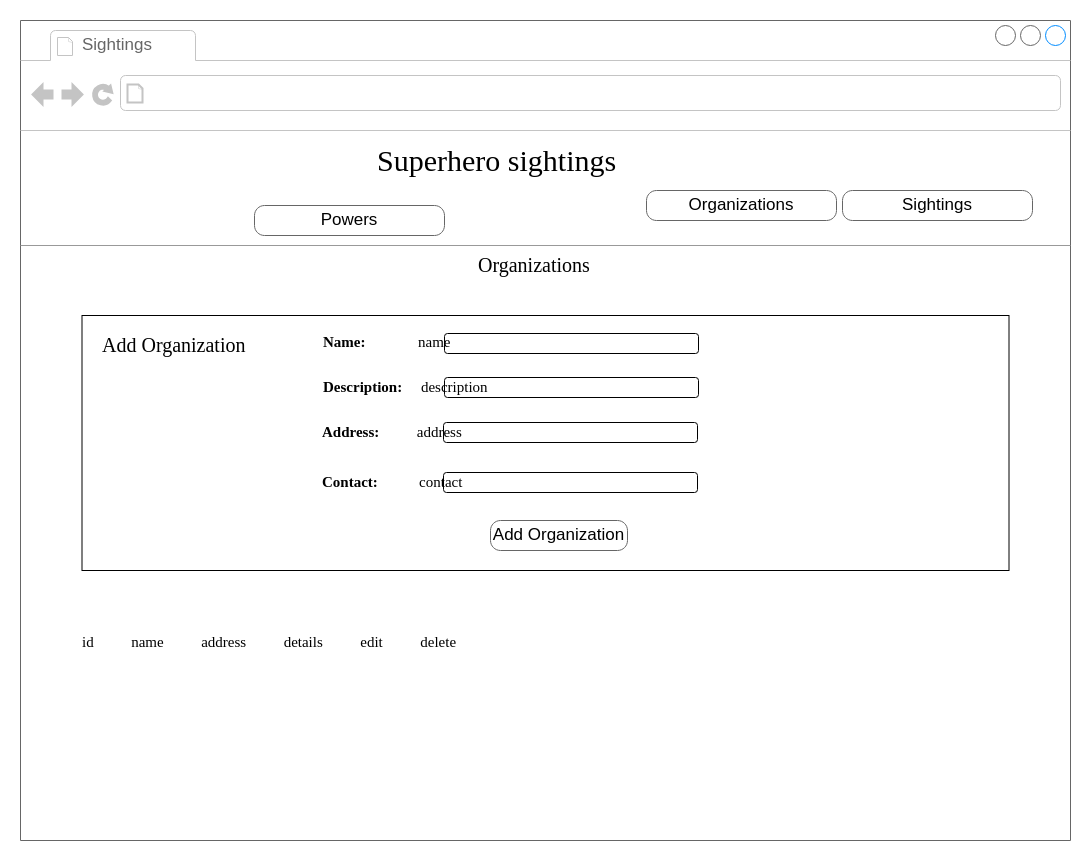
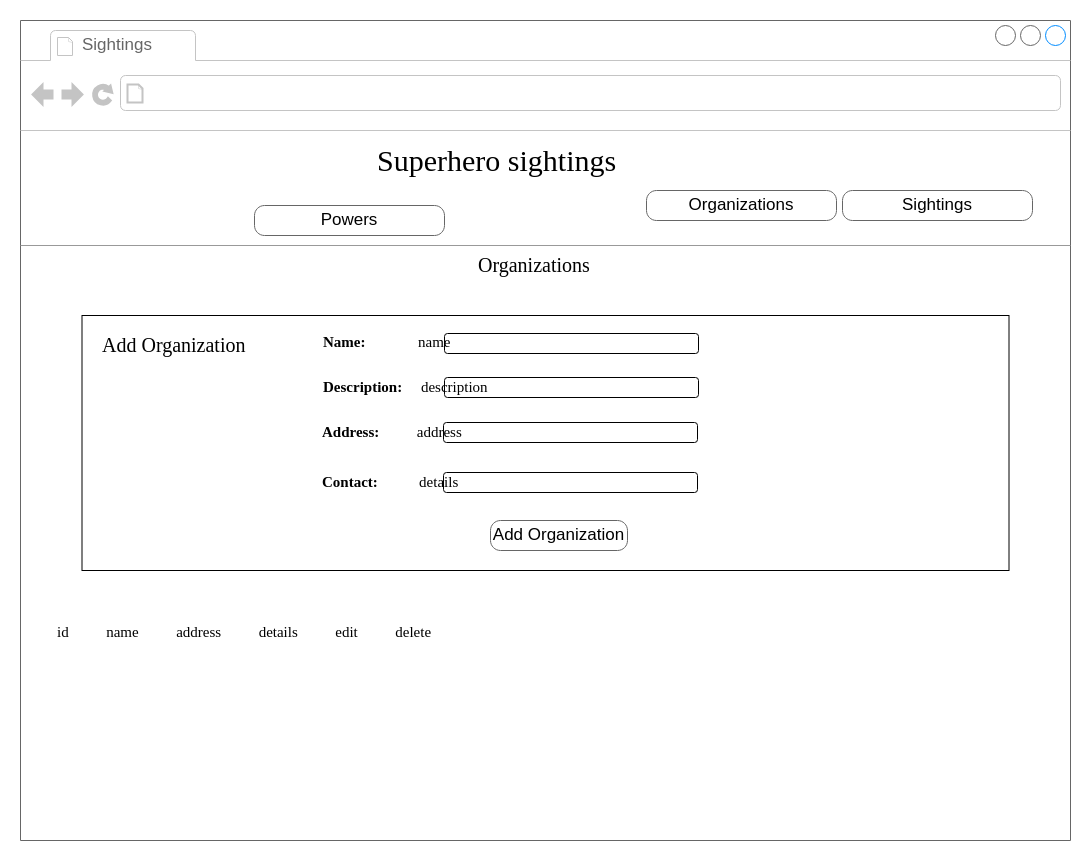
(420, 483) -> (416, 483)
(541, 646) -> (516, 636)
